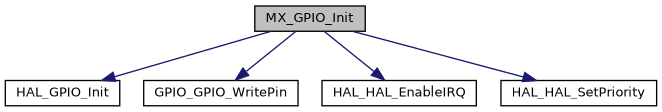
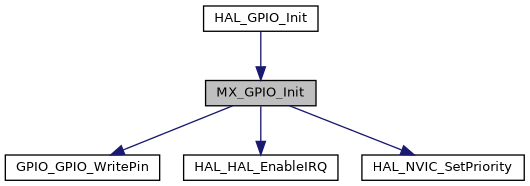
(193, 54) -> (261, 49)
(579, 93) -> (443, 168)
